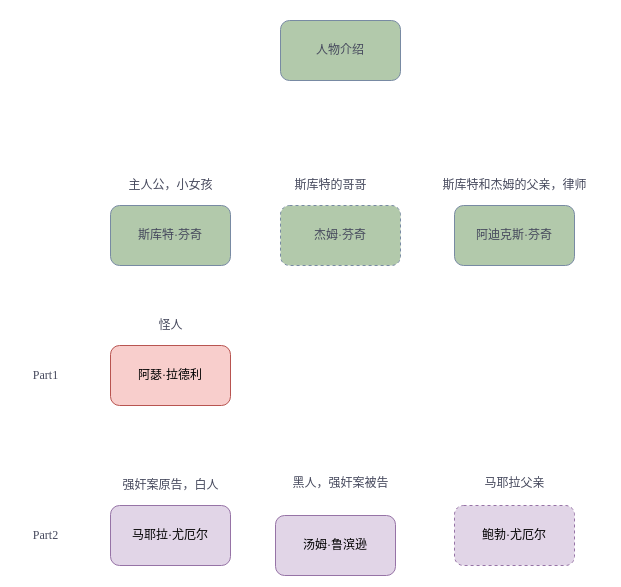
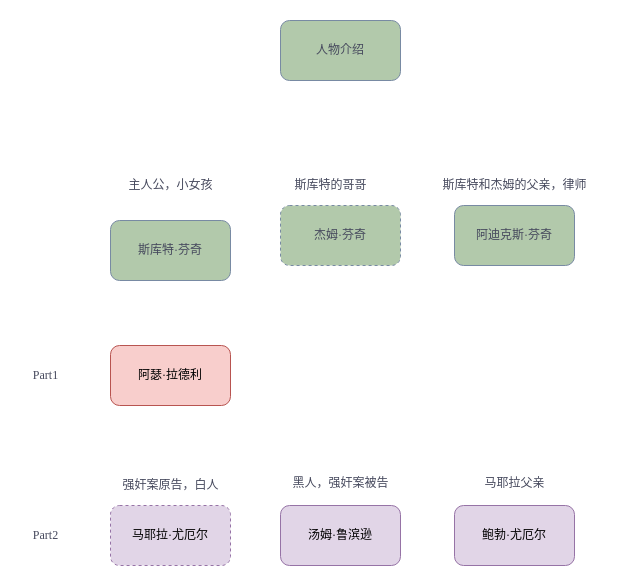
(171, 236) -> (171, 251)
(171, 326) -> none
(171, 536) -> (171, 536)
(515, 536) -> (515, 536)
(336, 546) -> (341, 536)
